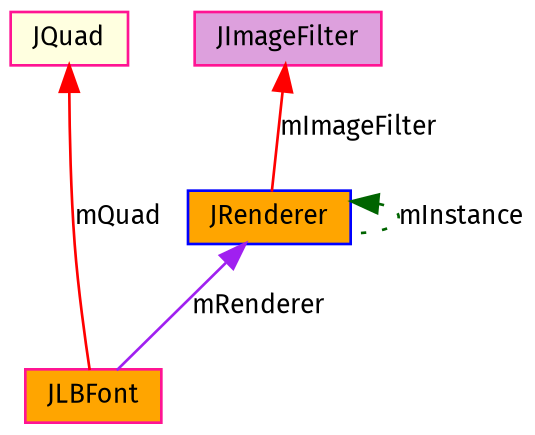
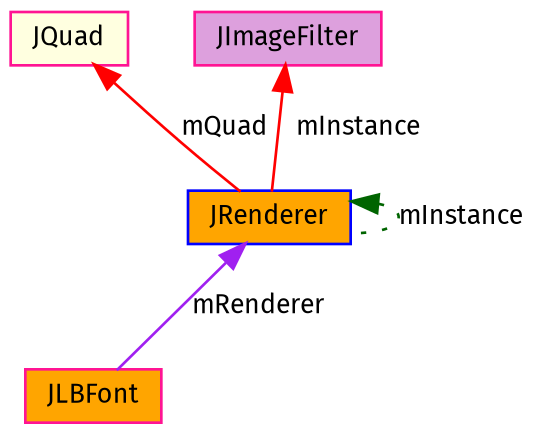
(359, 128) -> (359, 128)
(74, 232) -> (176, 138)
